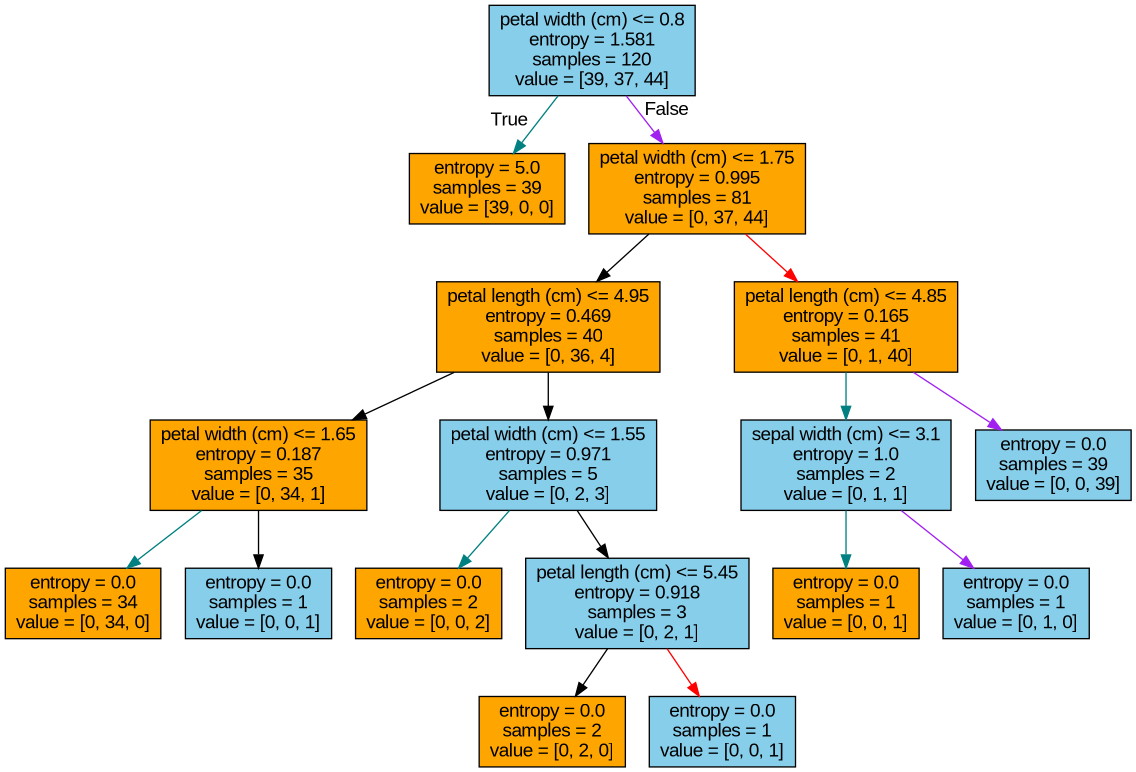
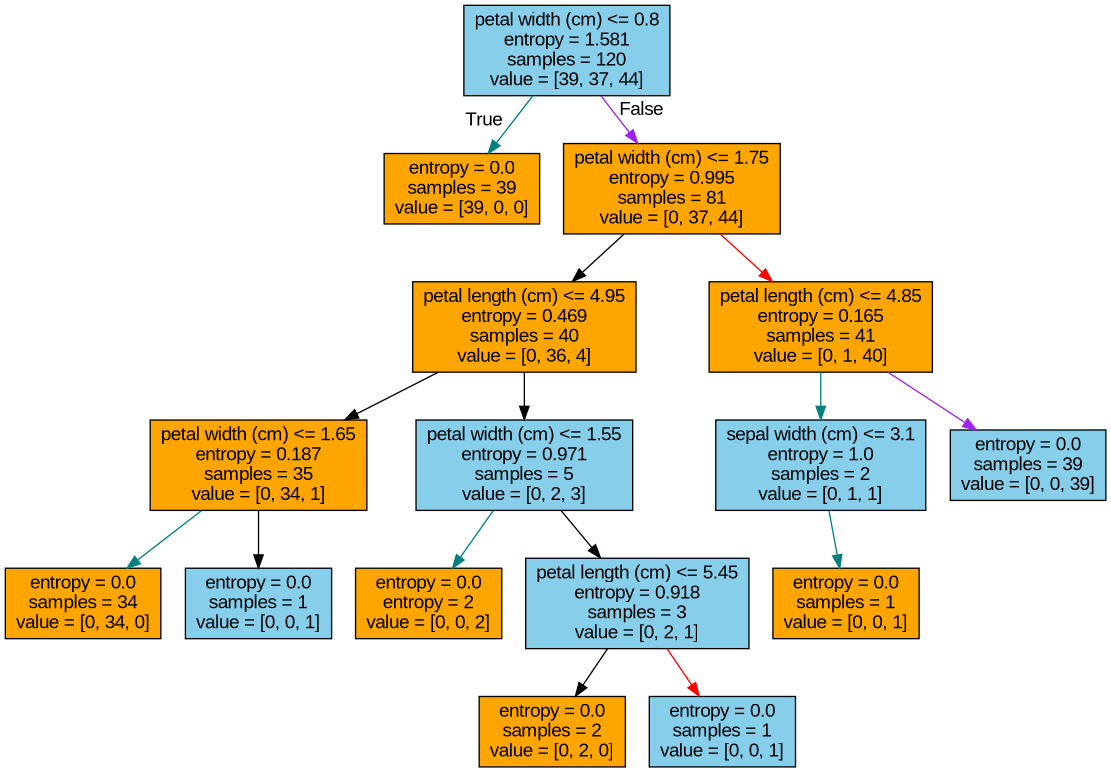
(487, 189) -> (462, 189)
(429, 603) -> (429, 603)
(1016, 603) -> none
